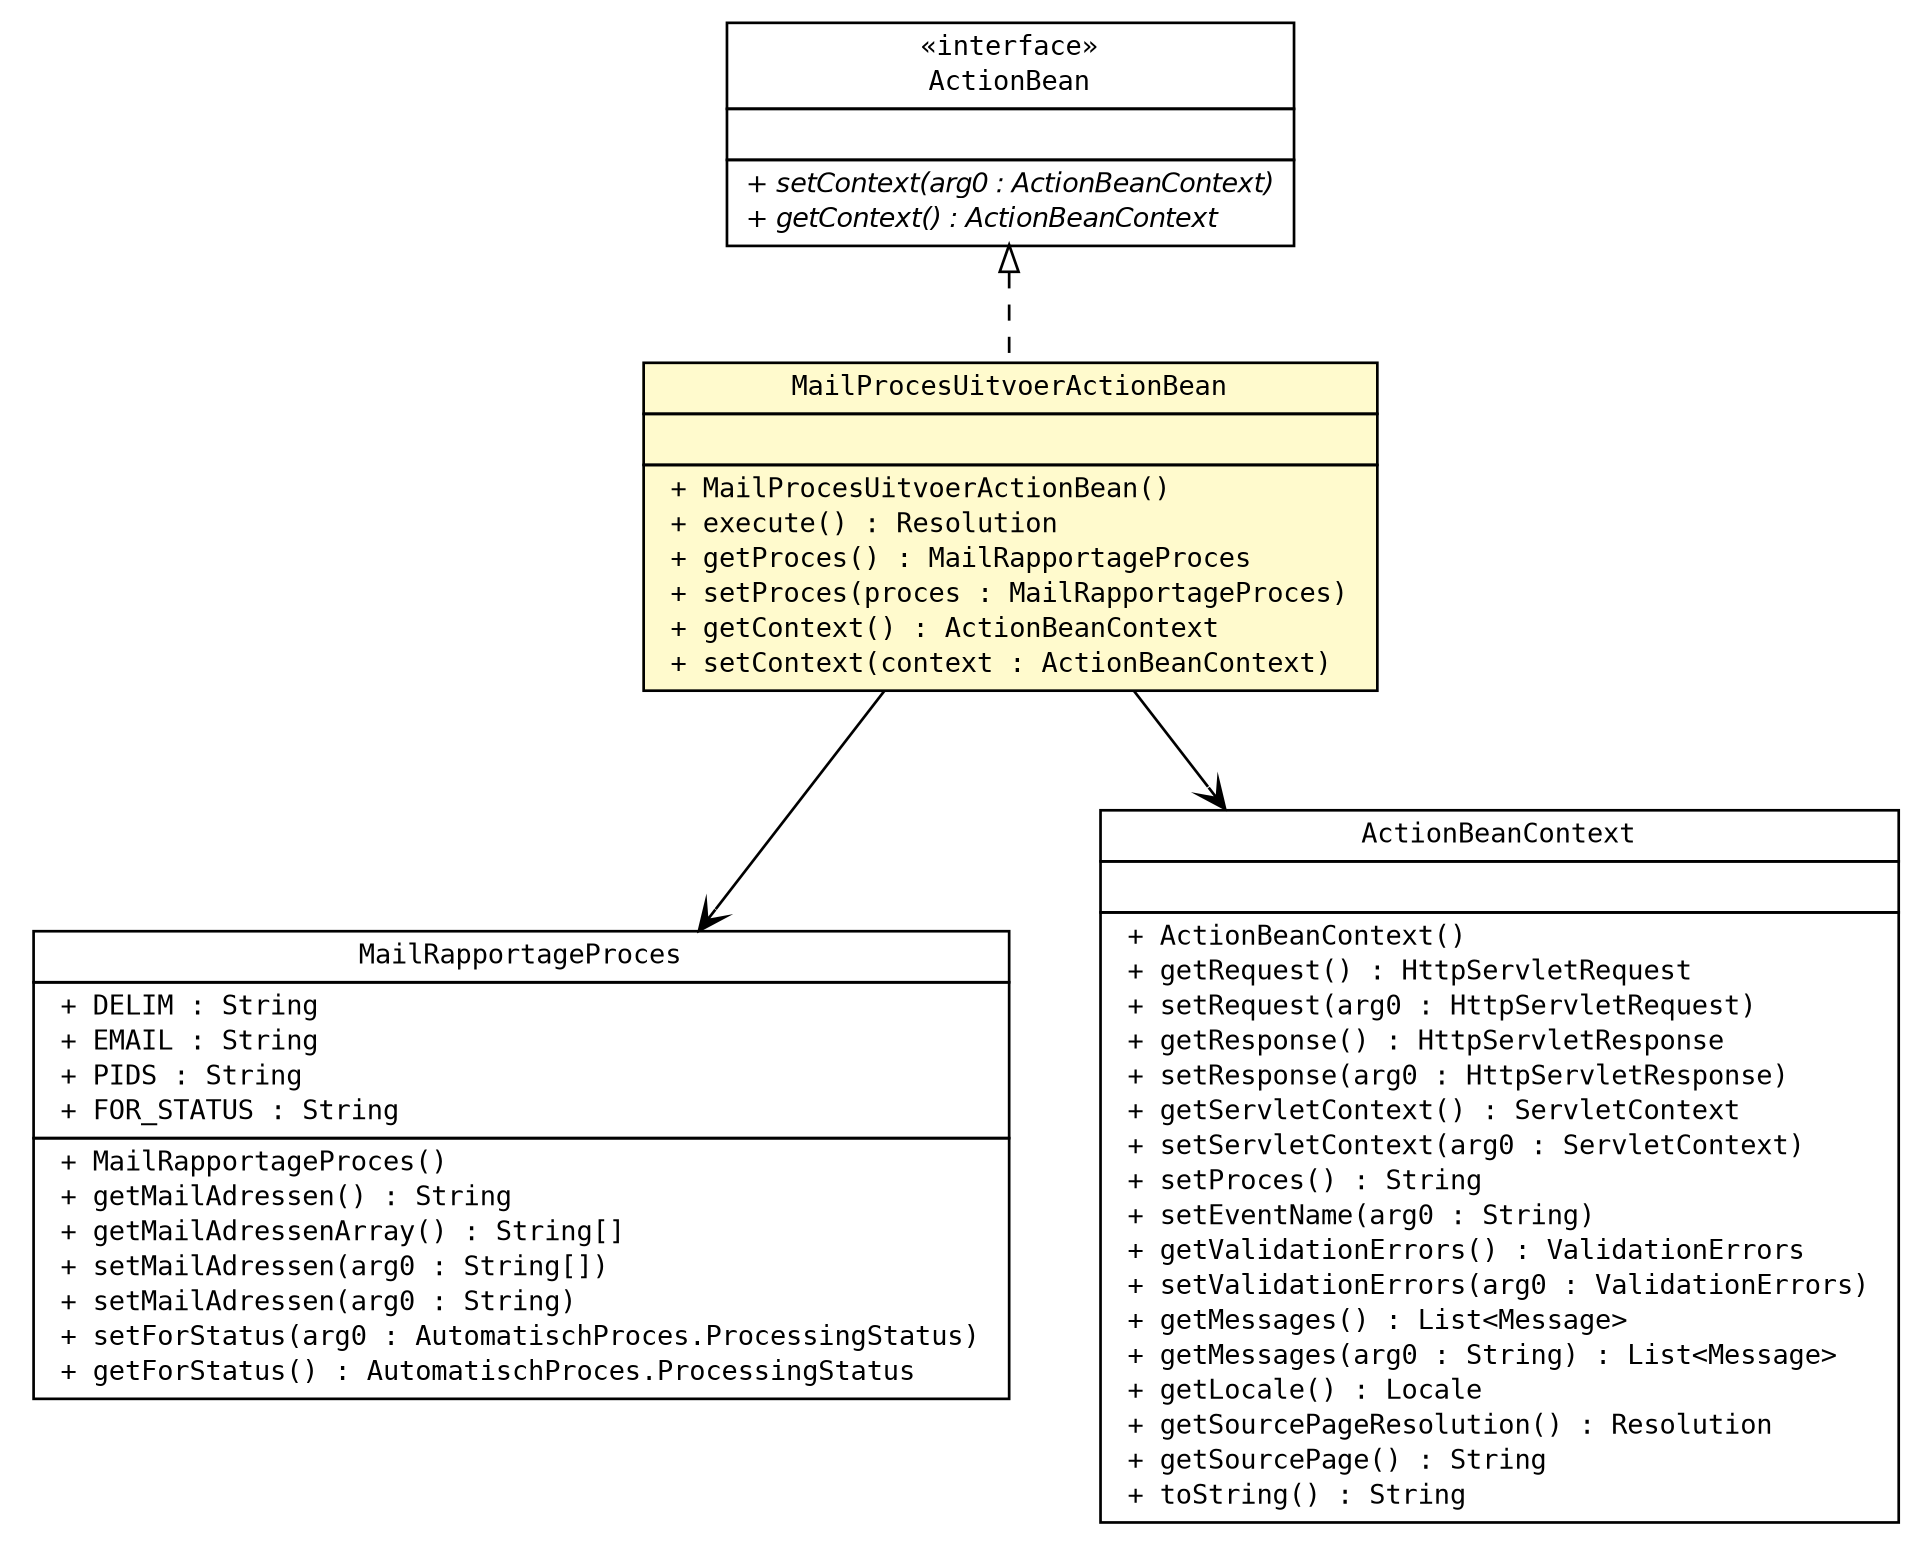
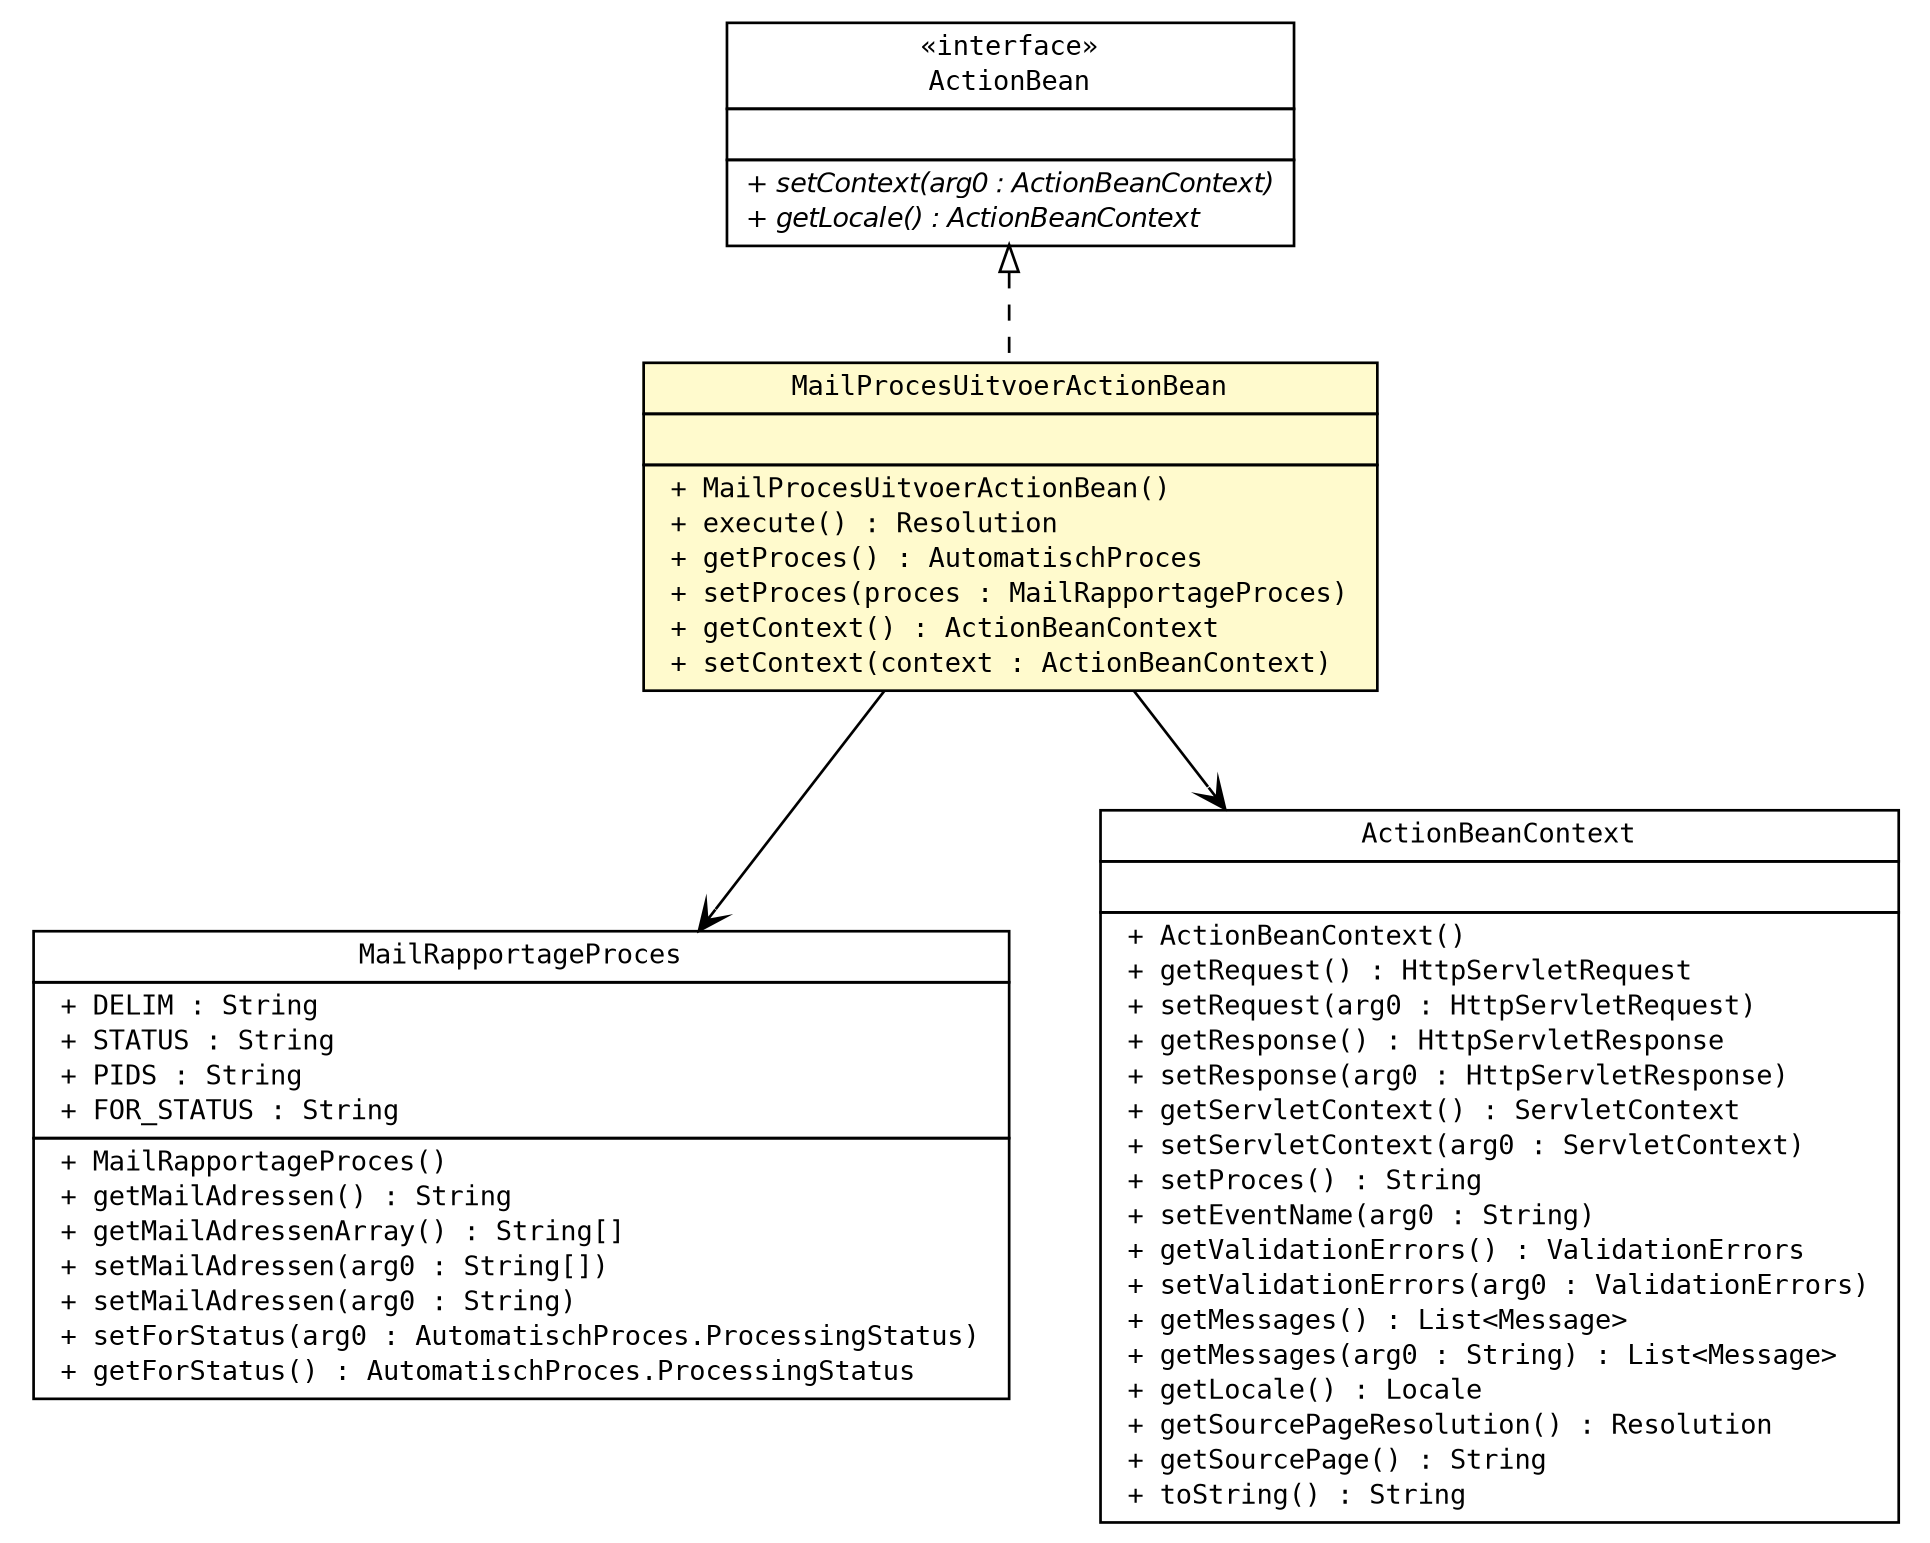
(982, 219) -> (973, 219)
(962, 559) -> (938, 559)
(191, 1041) -> (199, 1041)
